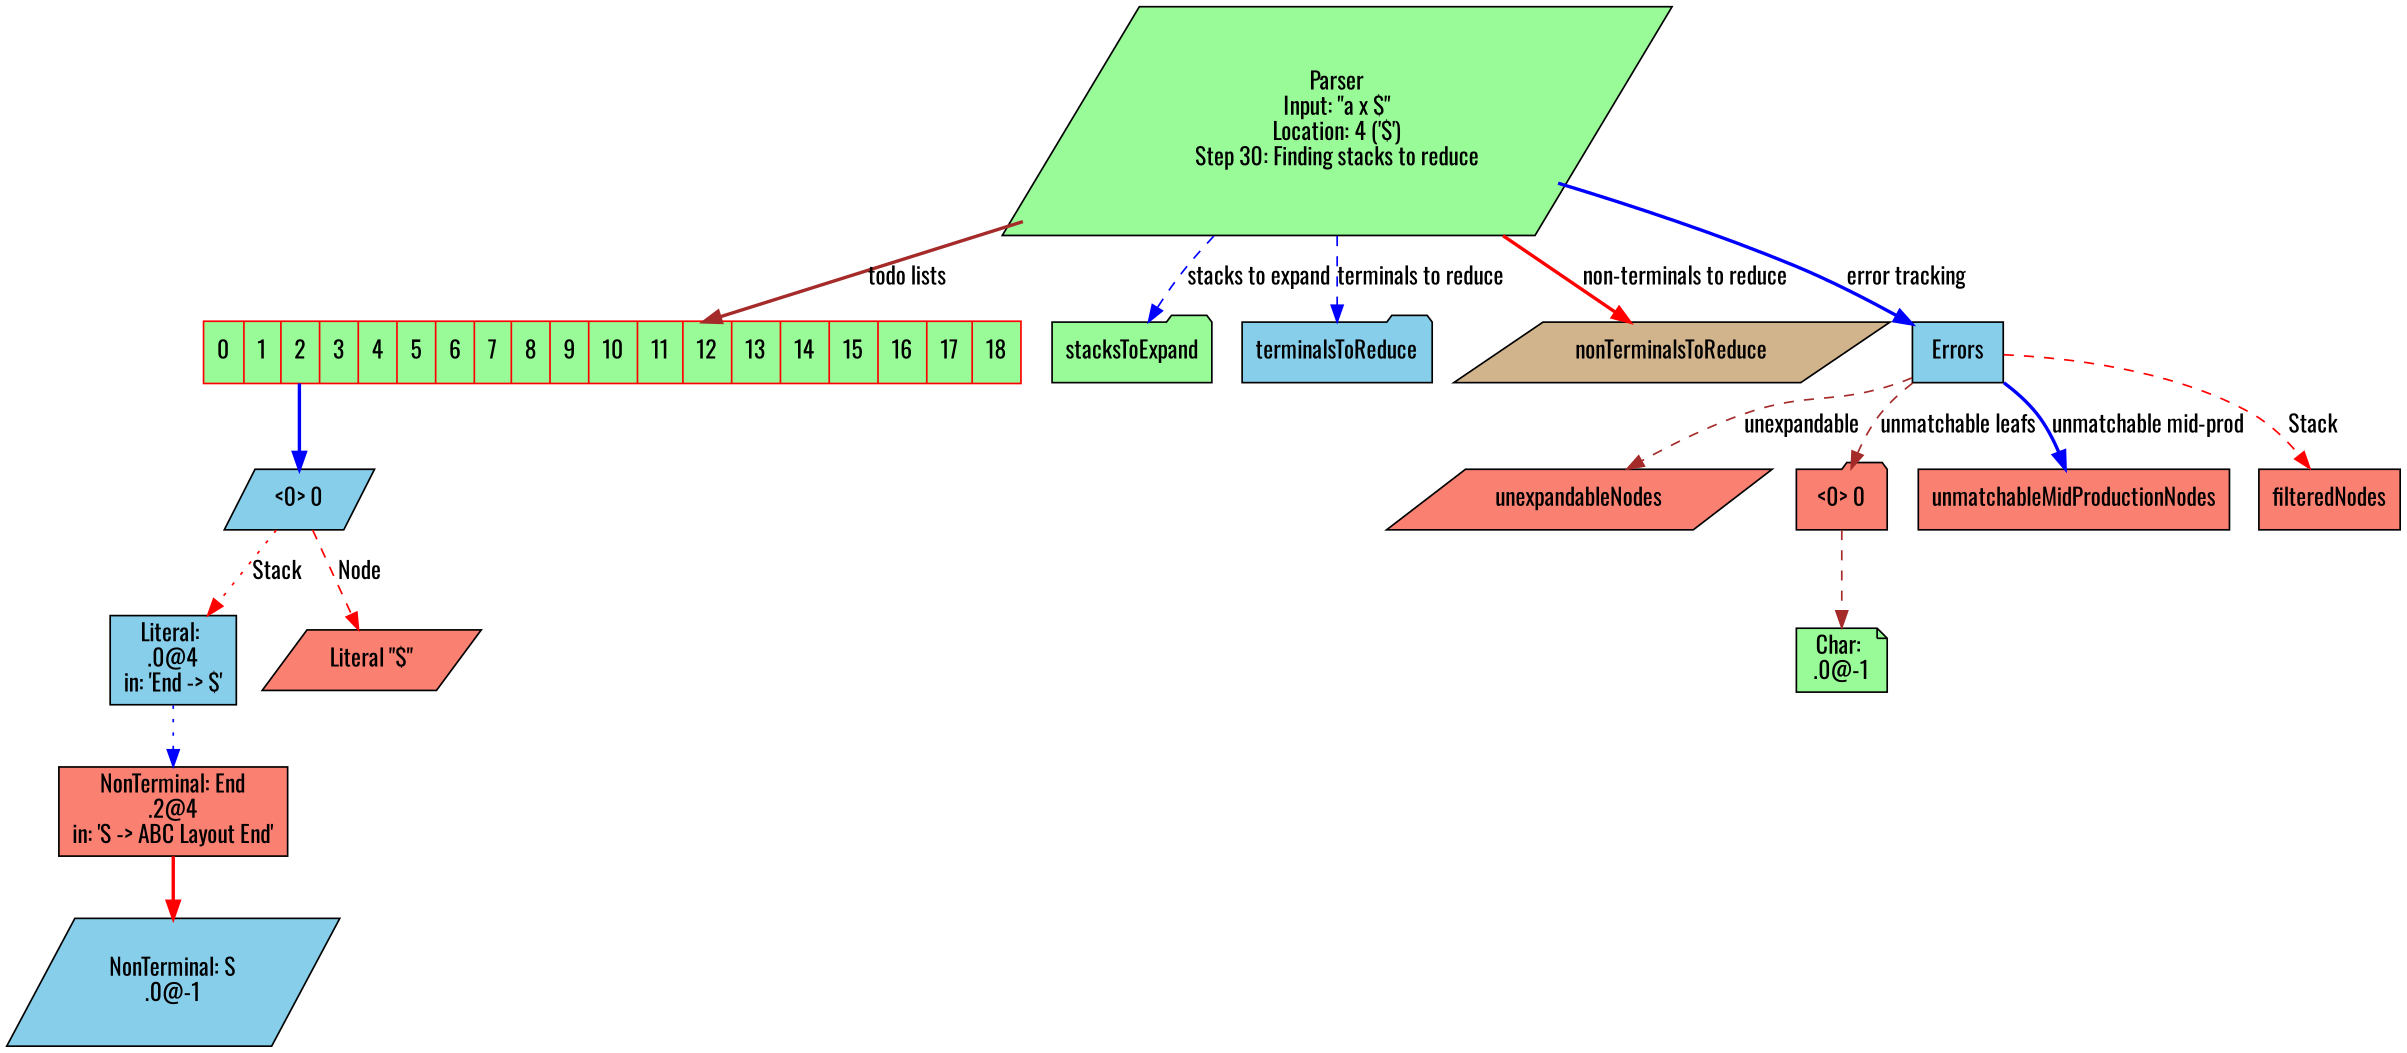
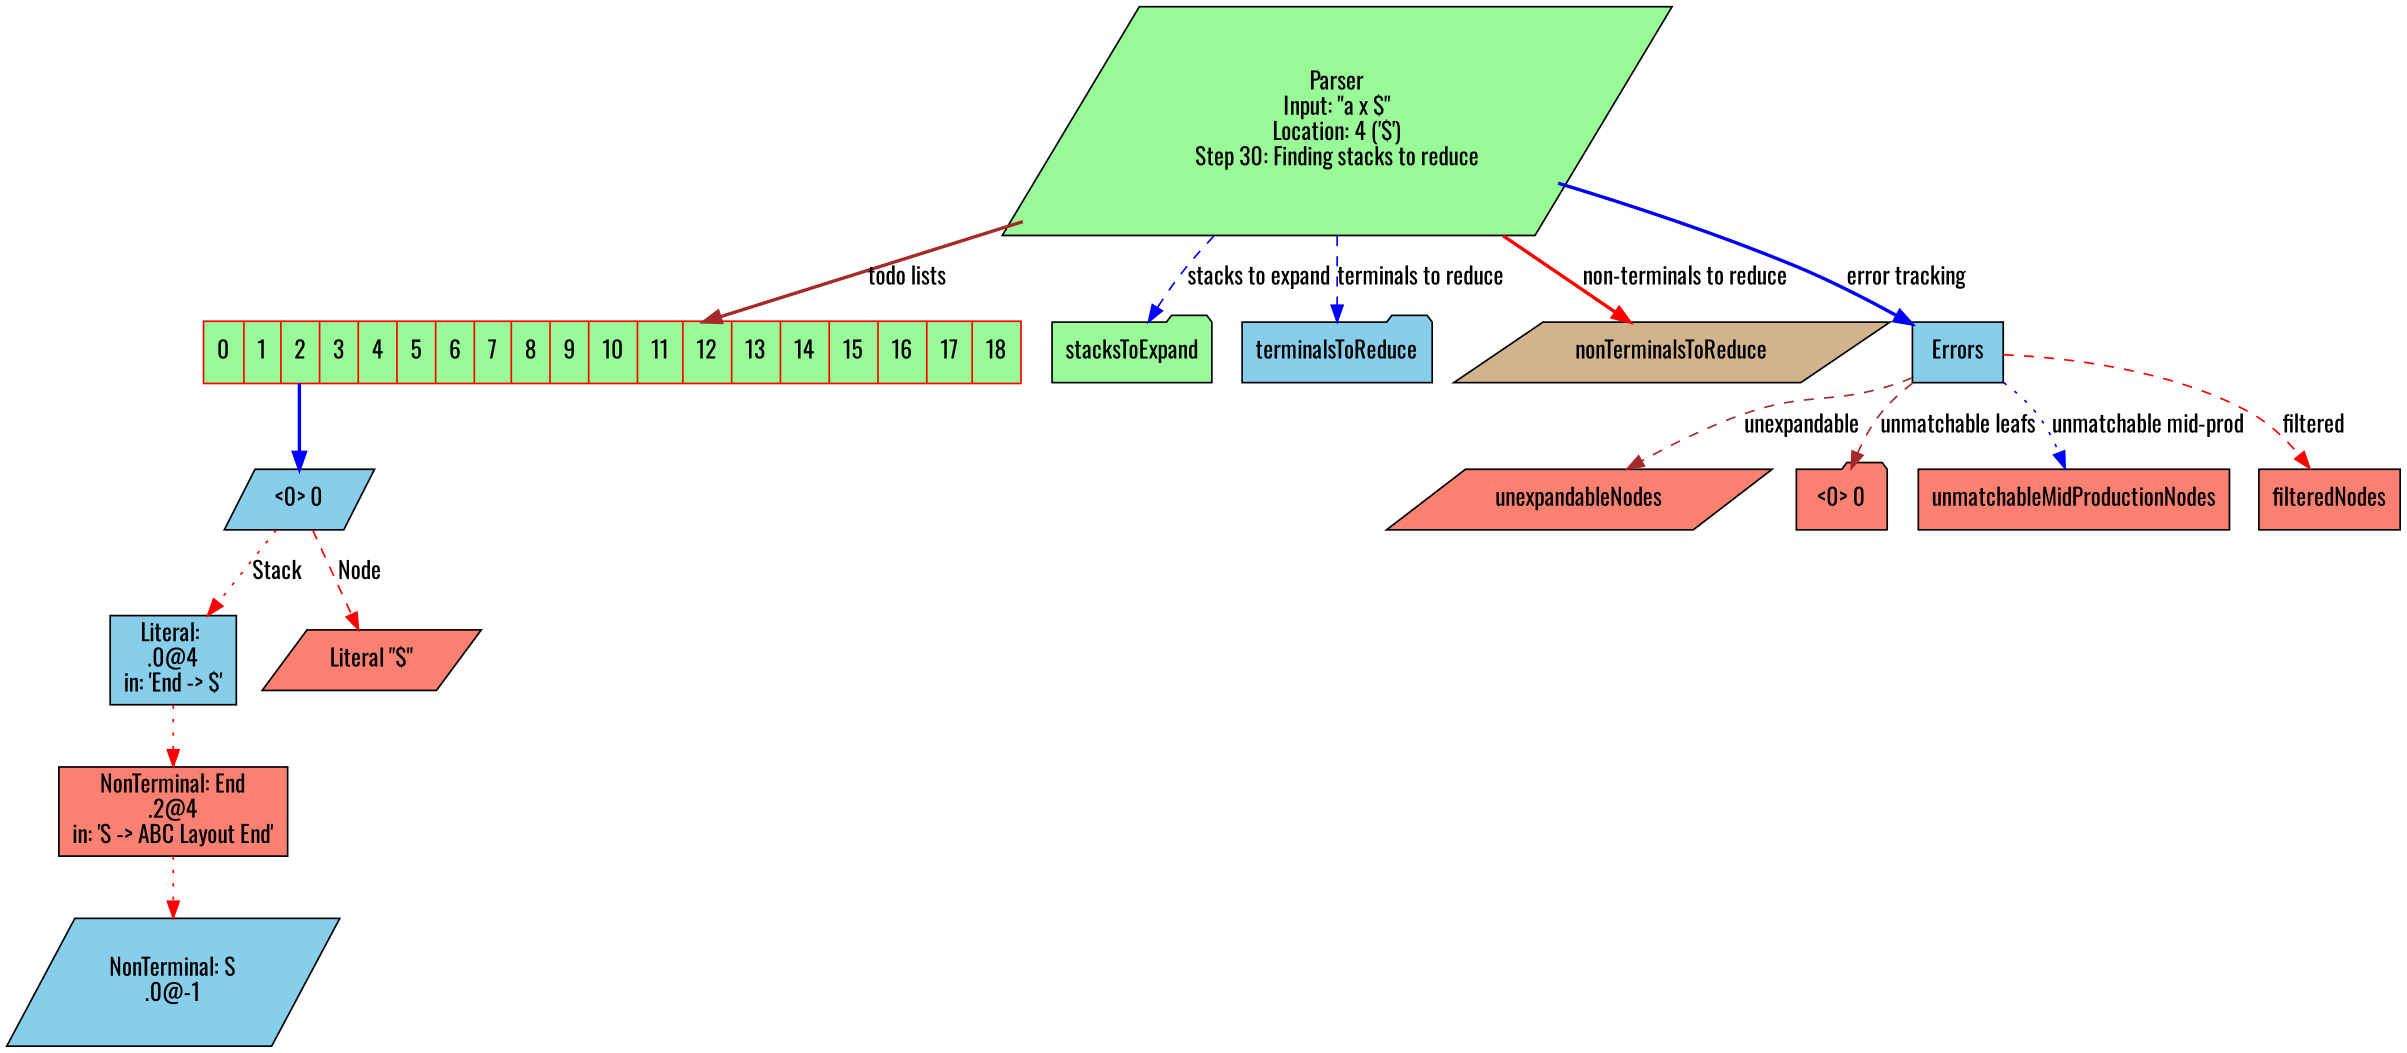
(2037, 414) -> (2037, 414)
(2314, 426) -> (2314, 426)
(1842, 660) -> none
(173, 728) -> (173, 728)
(173, 879) -> (173, 879)
